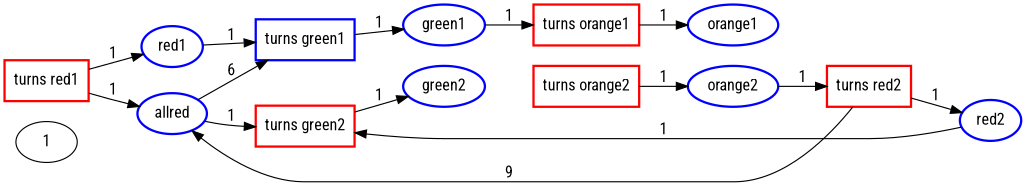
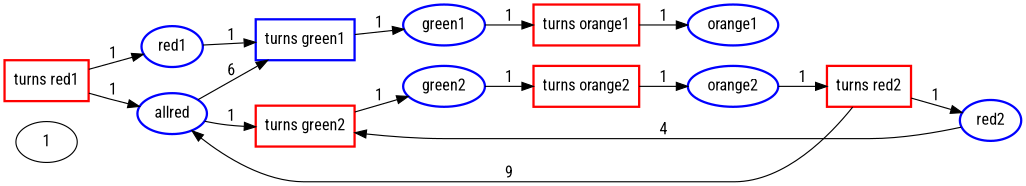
none -> (503, 86)
(664, 130) -> (664, 130)
